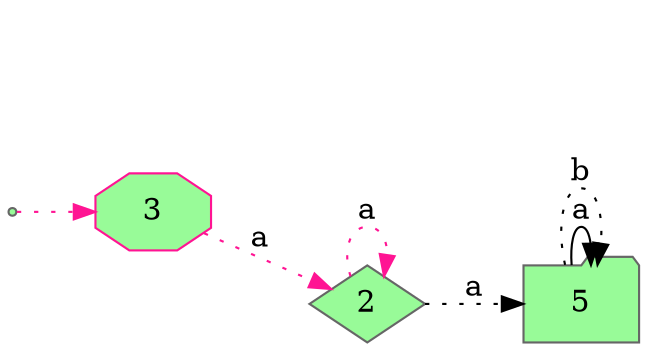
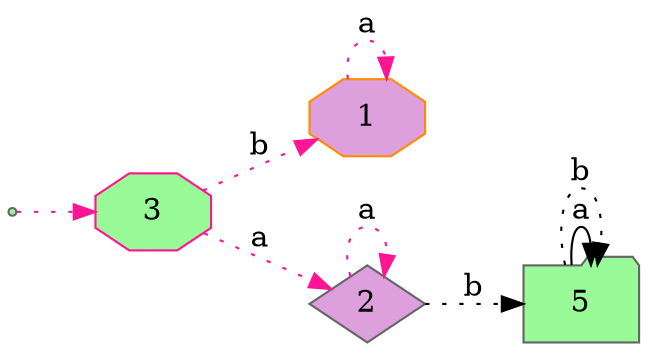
none -> (367, 118)
(474, 288) -> (474, 288)
(367, 304) -> (367, 304)
